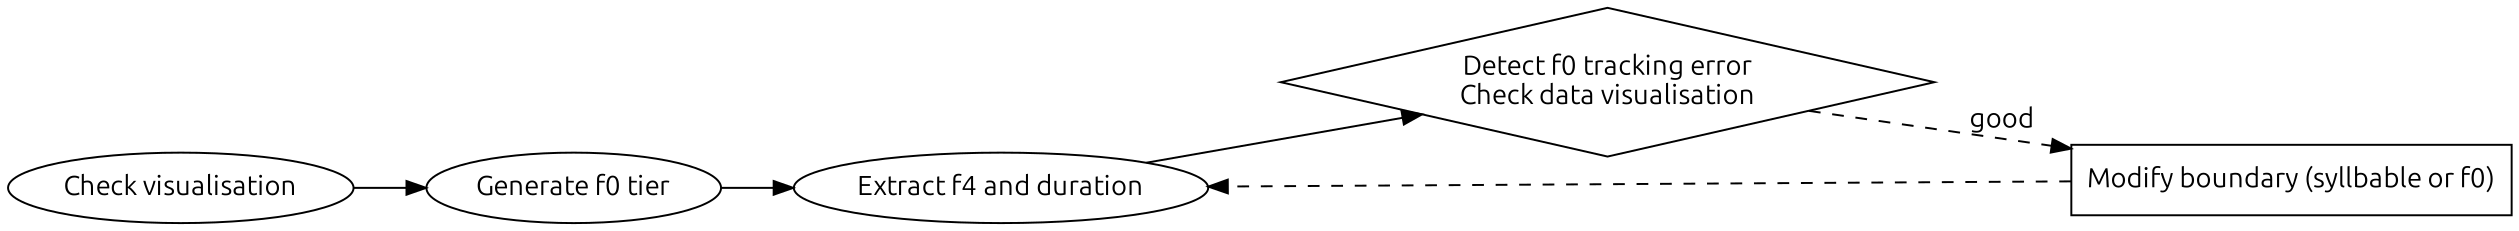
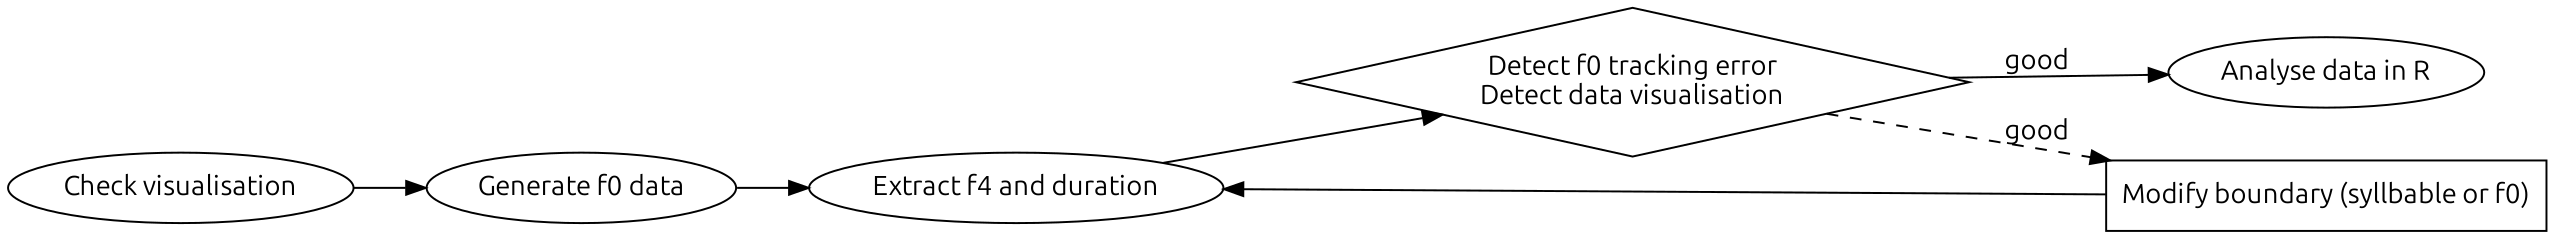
none -> (2326, 72)
(1608, 82) -> (1633, 82)
(1649, 184) -> (1675, 192)
(574, 188) -> (581, 188)
